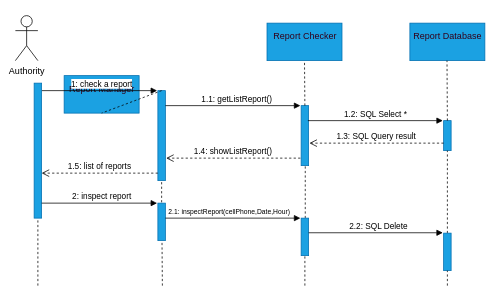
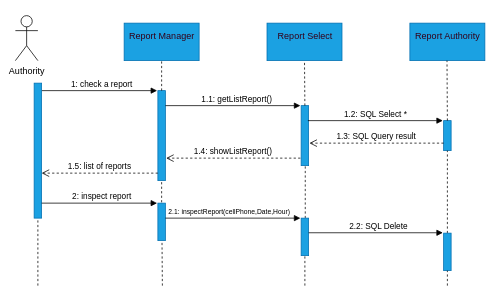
(305, 42) -> (305, 42)
(448, 42) -> (448, 42)
(102, 94) -> (162, 42)
